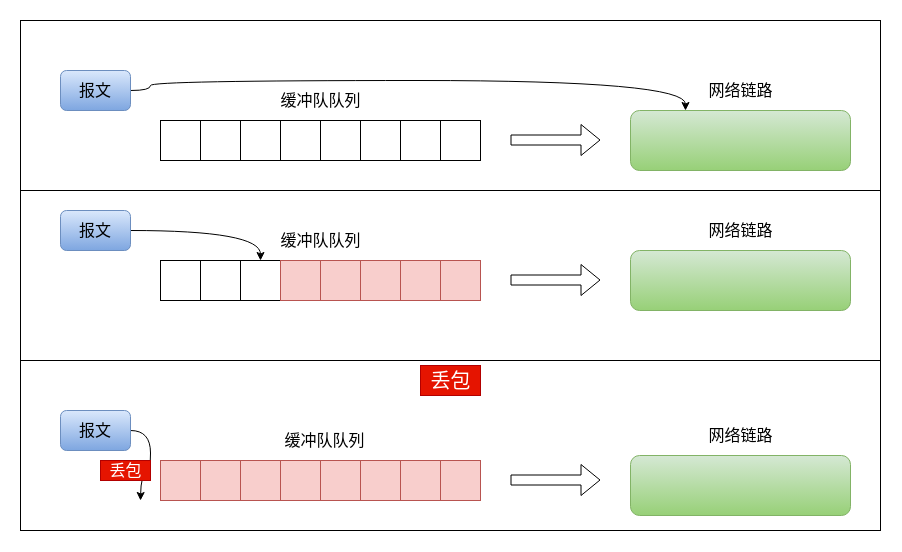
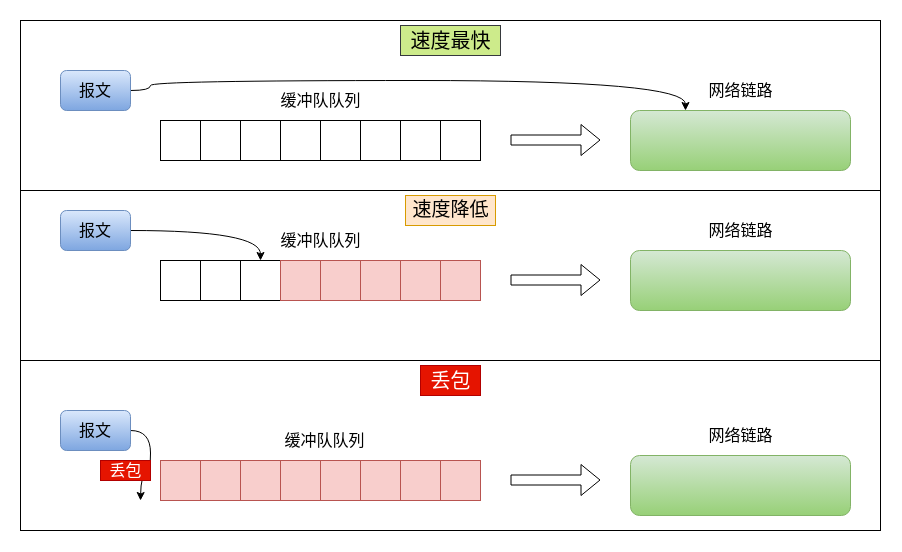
none -> (451, 41)
none -> (451, 211)
